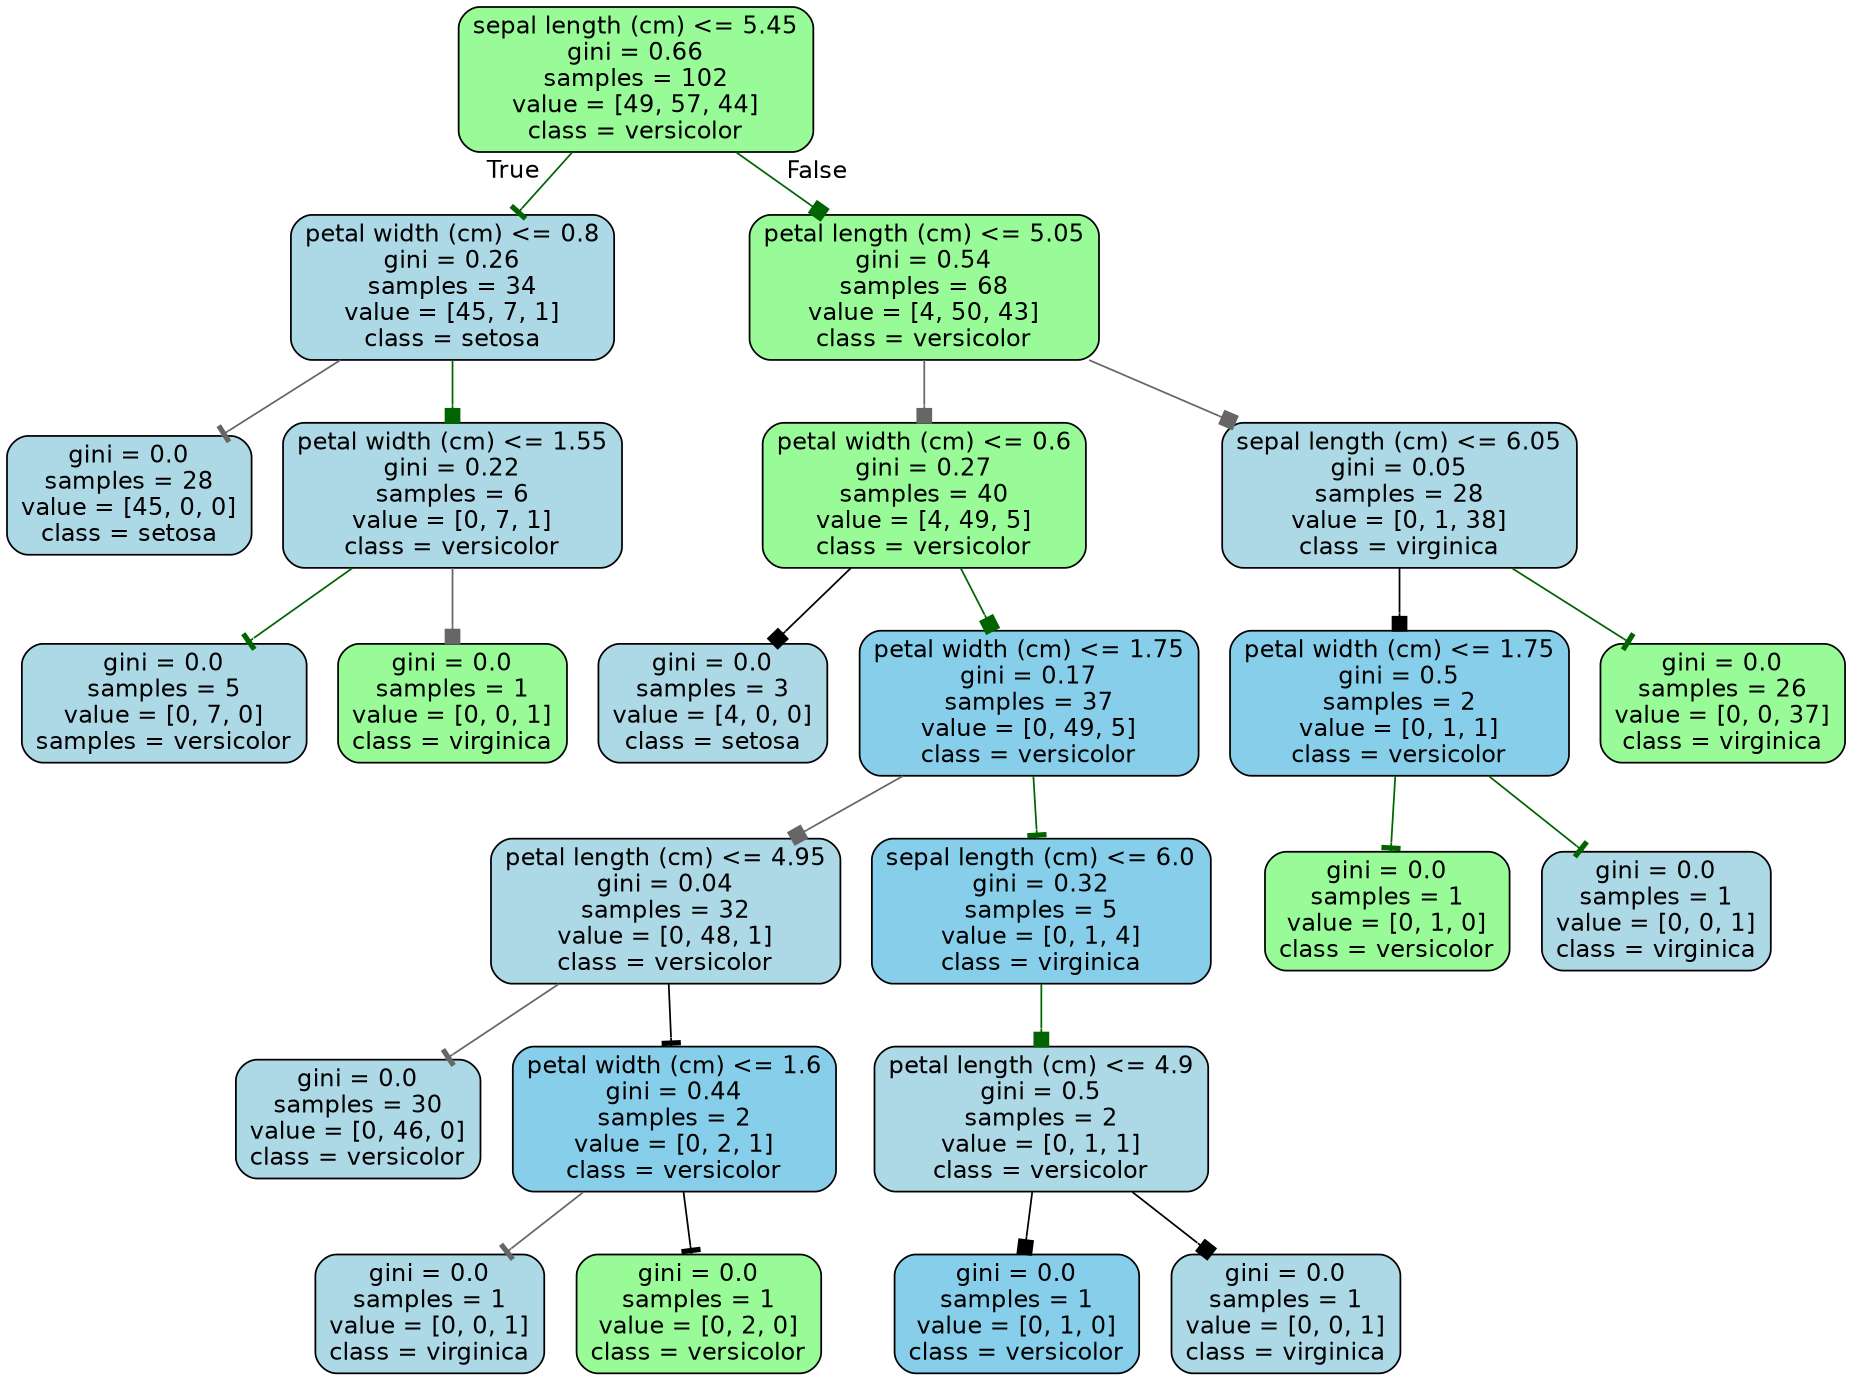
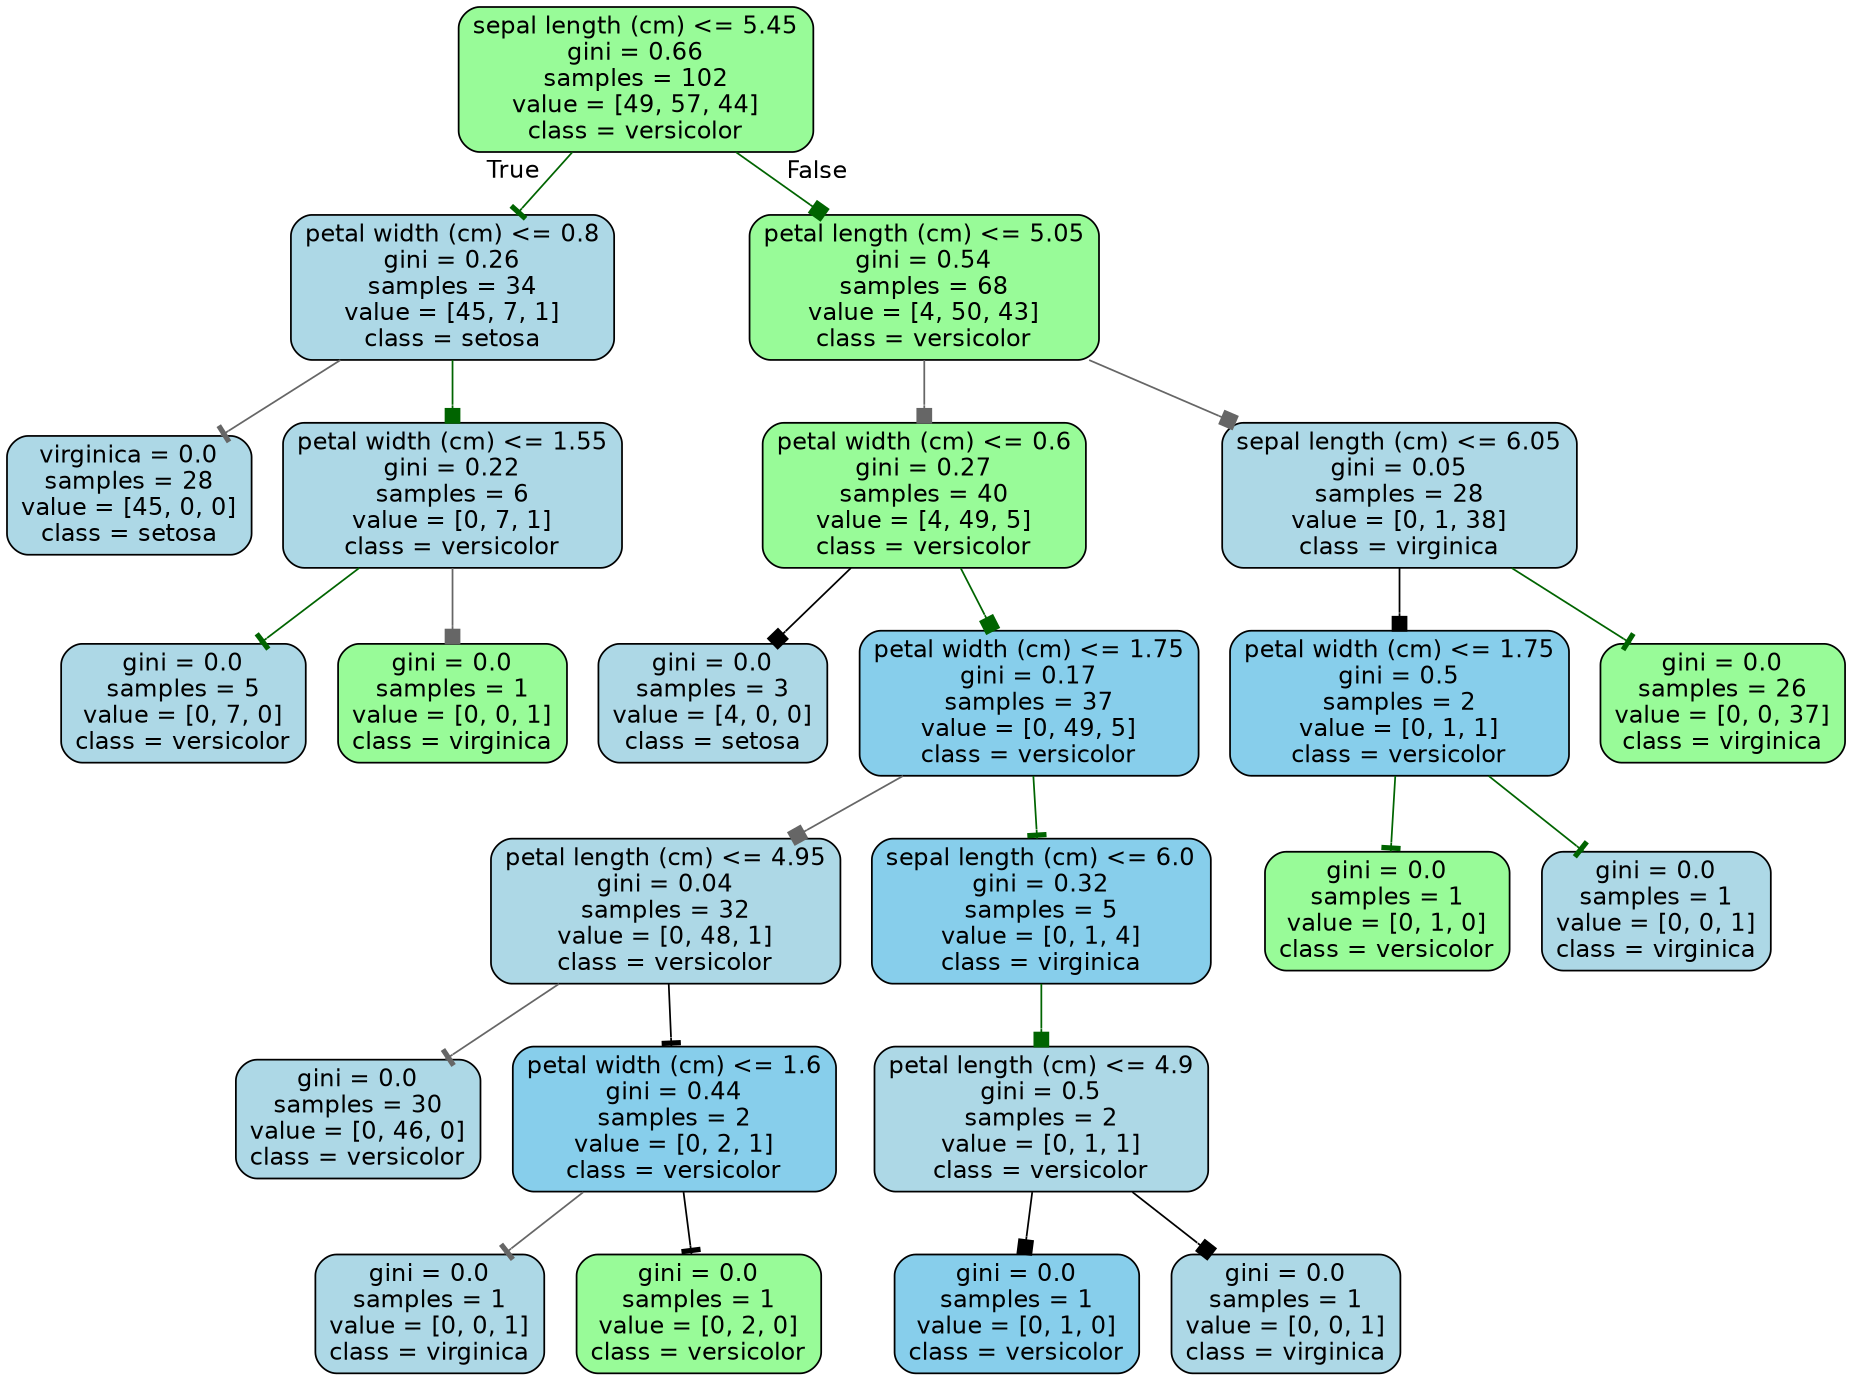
(129, 495) -> (129, 495)
(164, 703) -> (183, 703)
